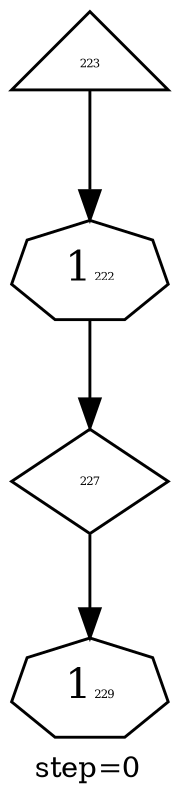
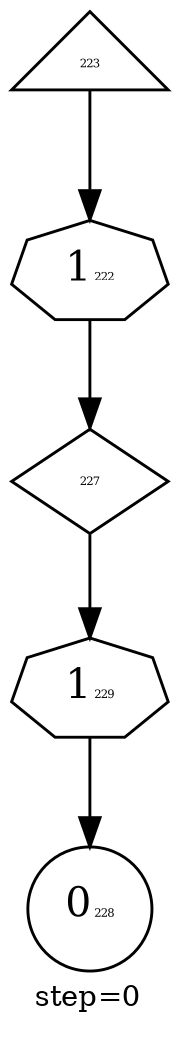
none -> (90, 909)
